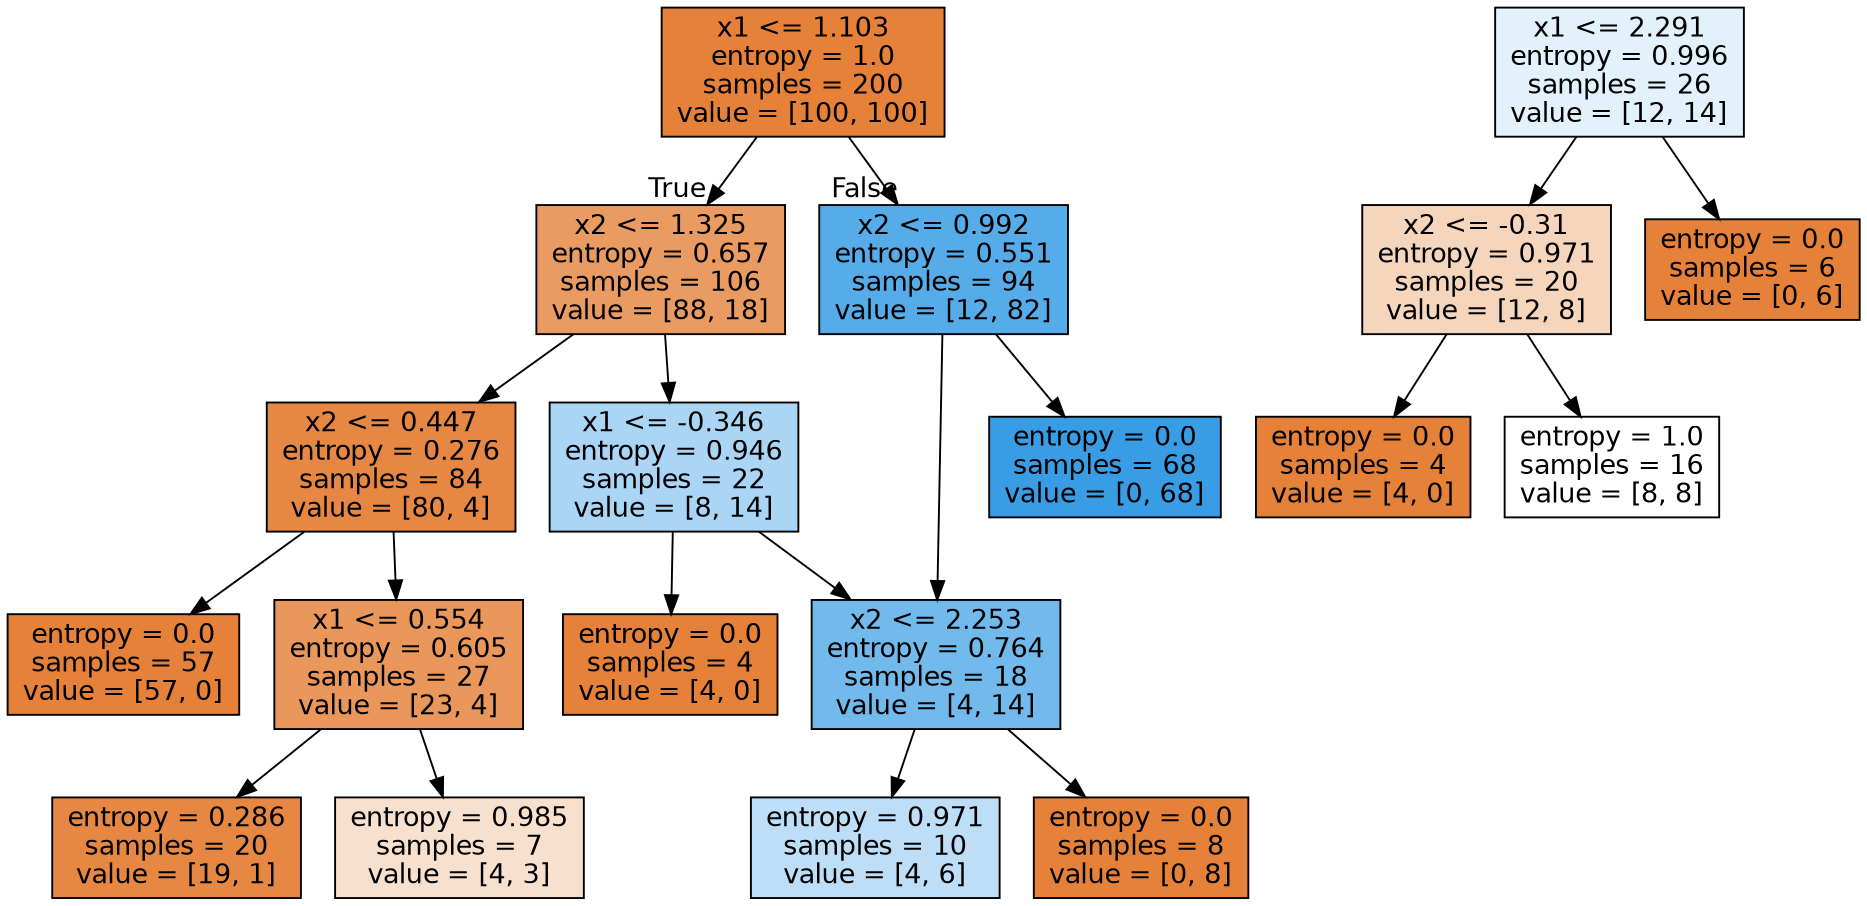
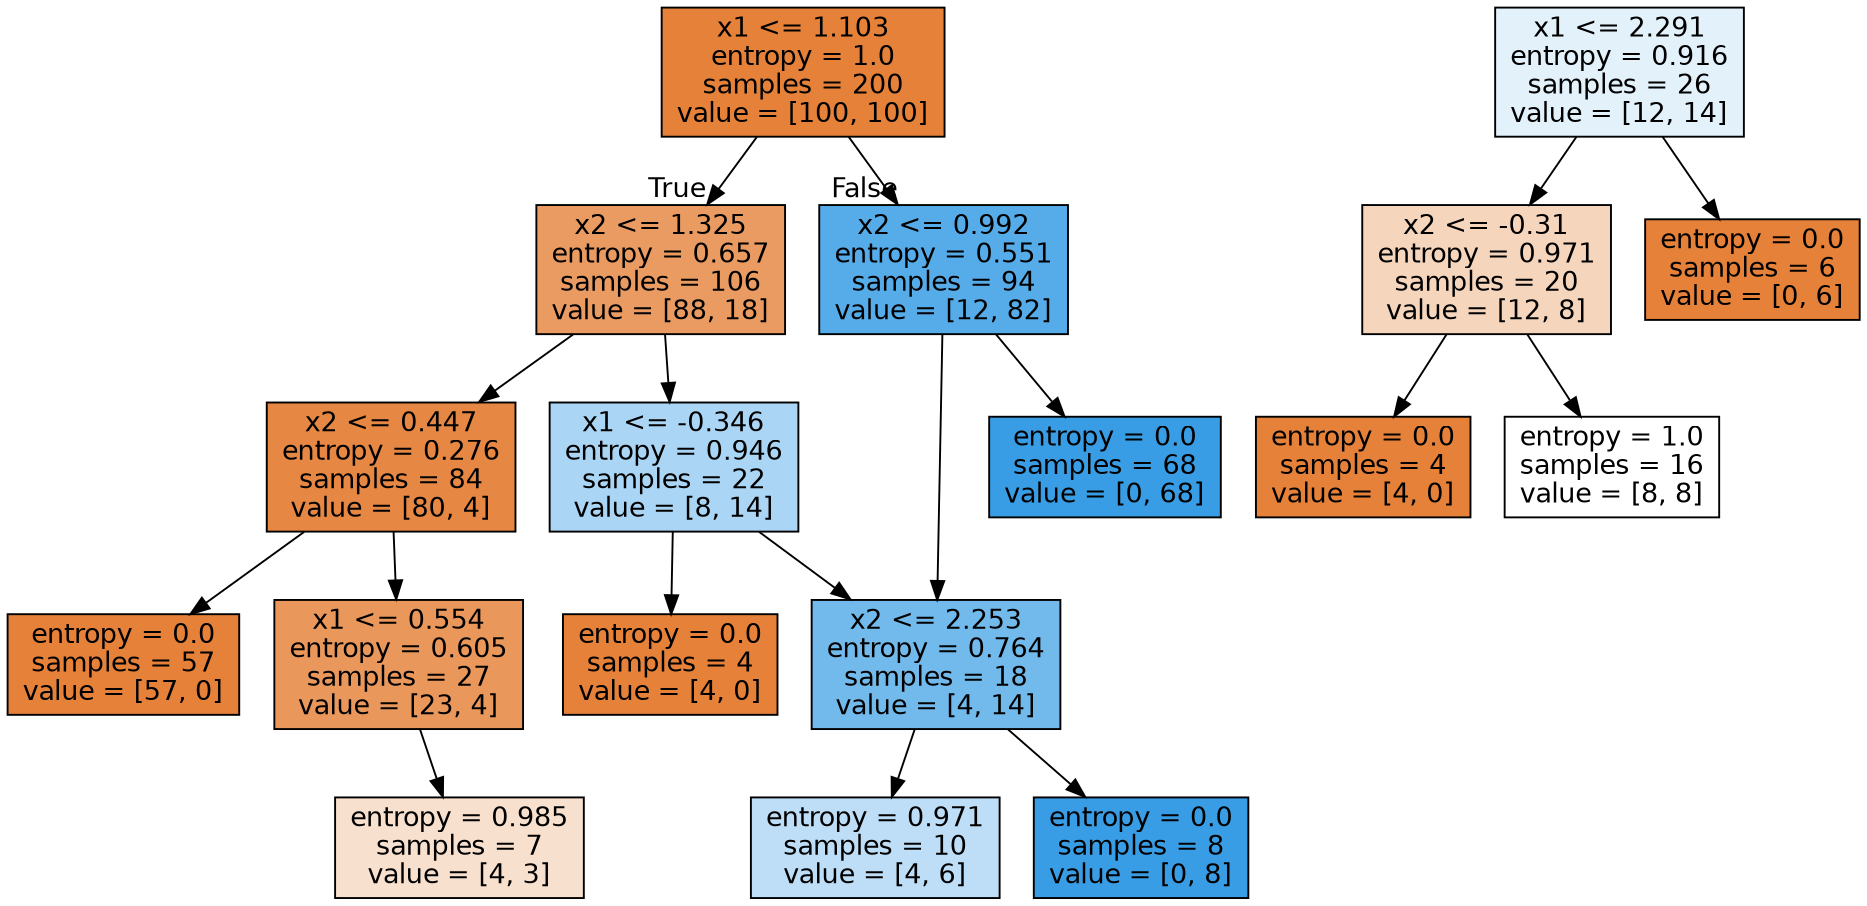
(1620, 72) -> (1620, 72)
(177, 848) -> none
(1141, 848) -> (1141, 848)
